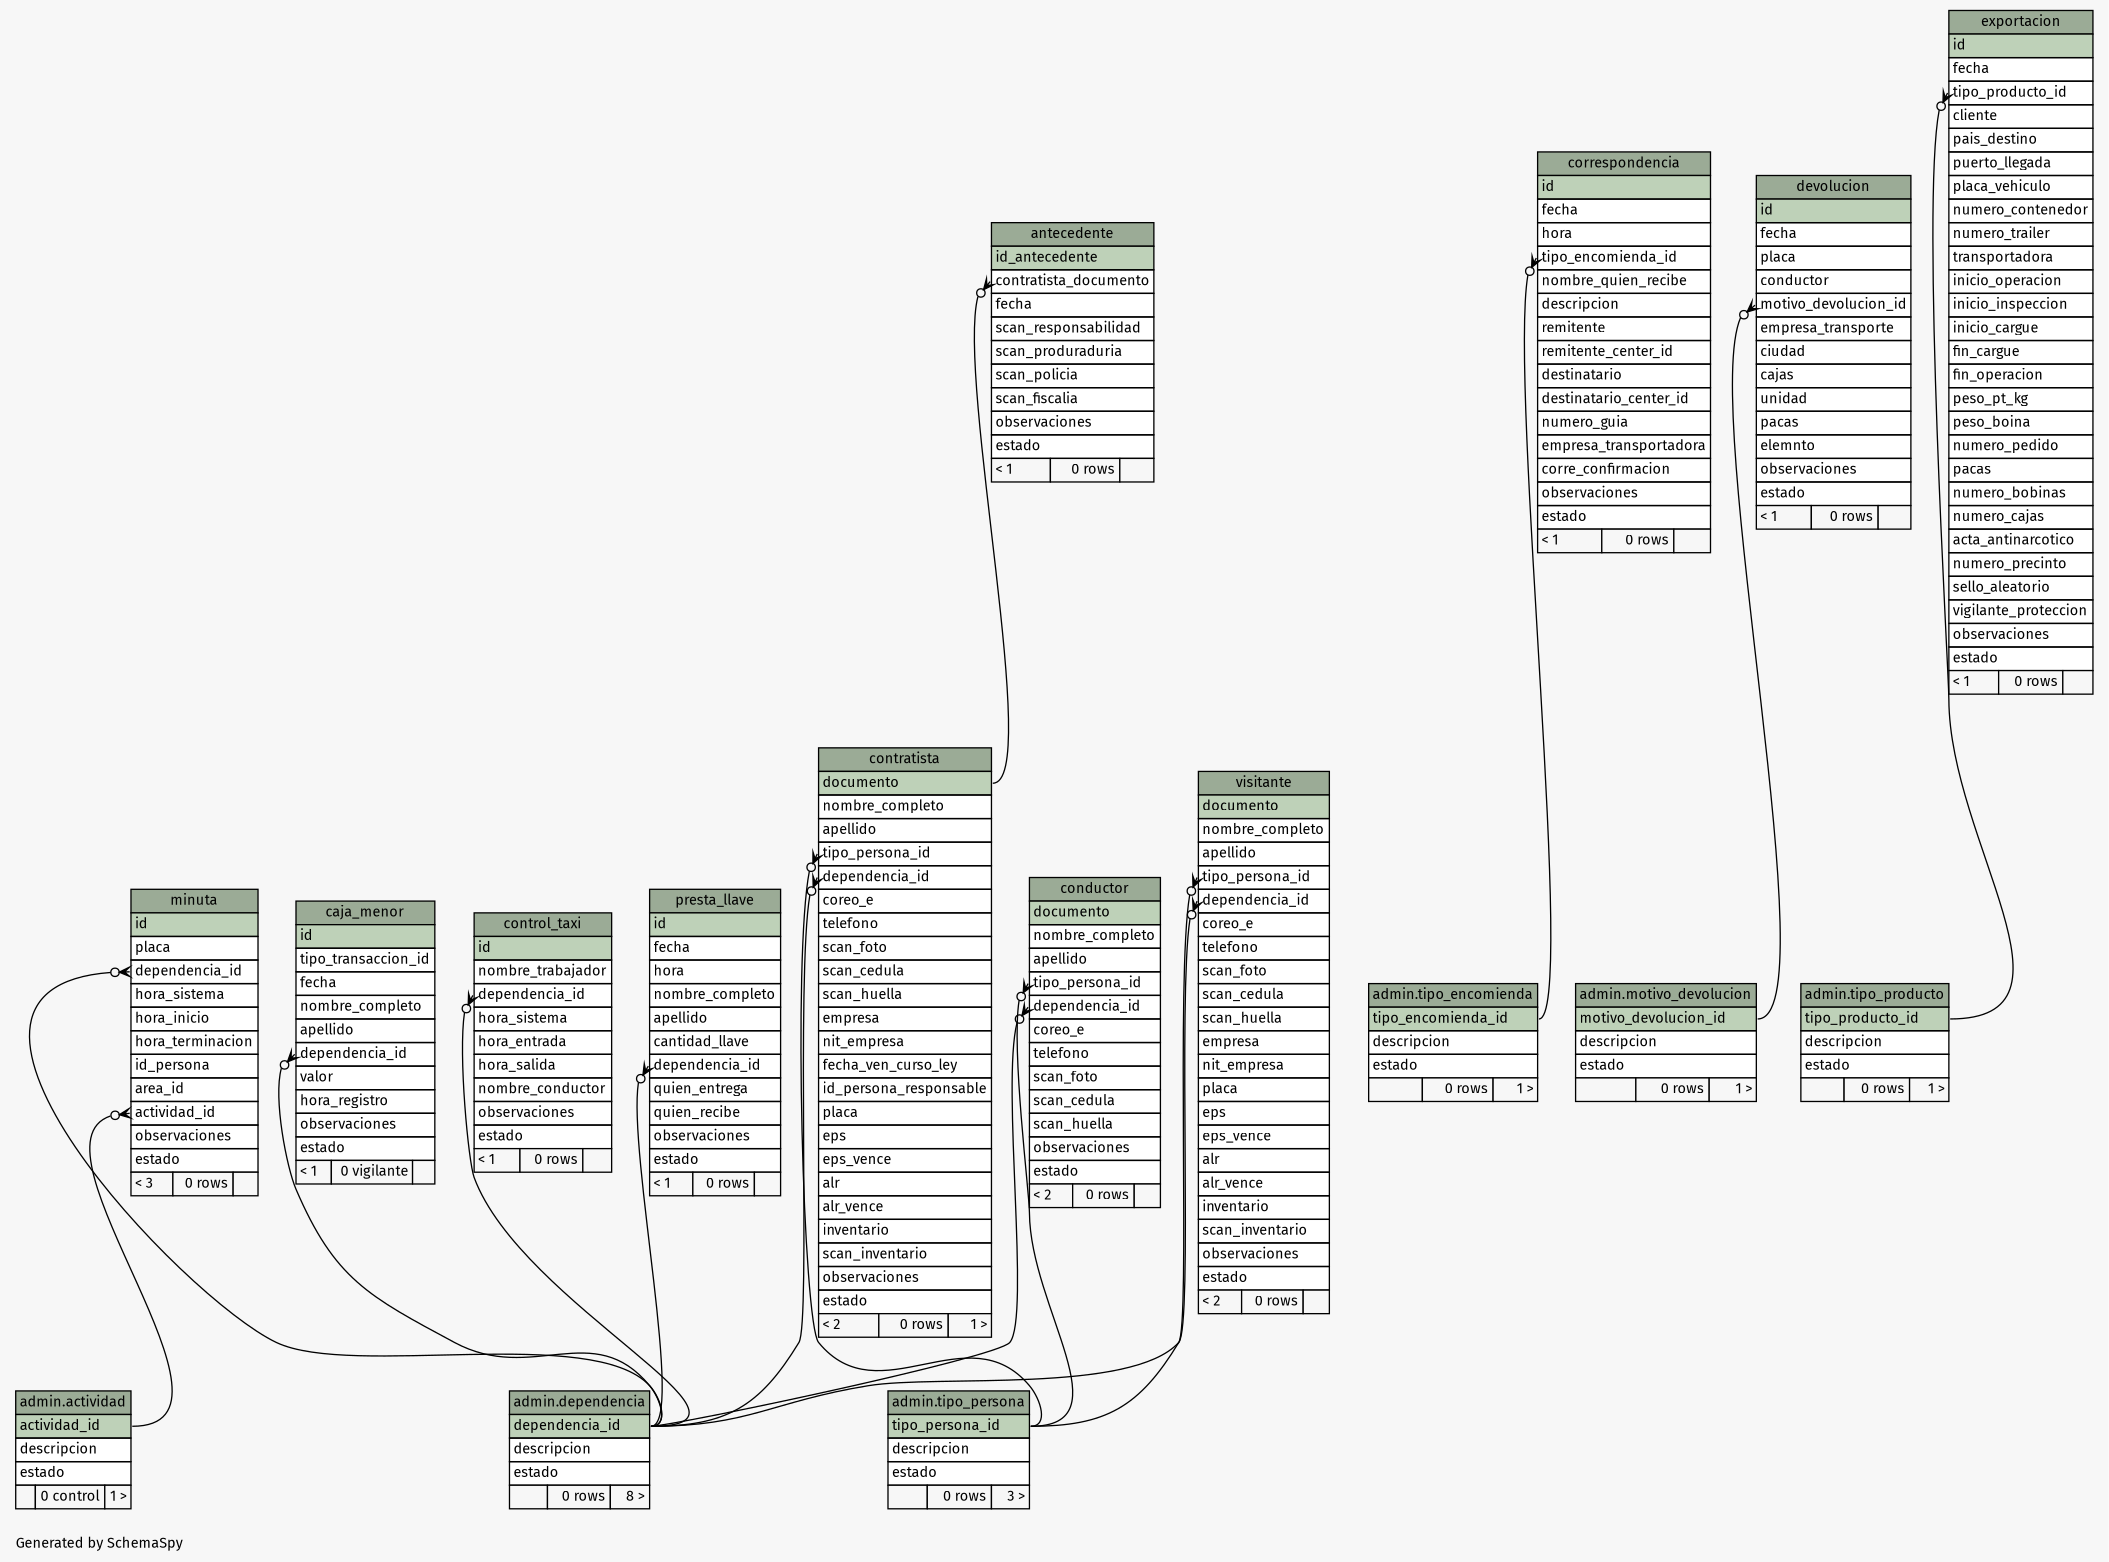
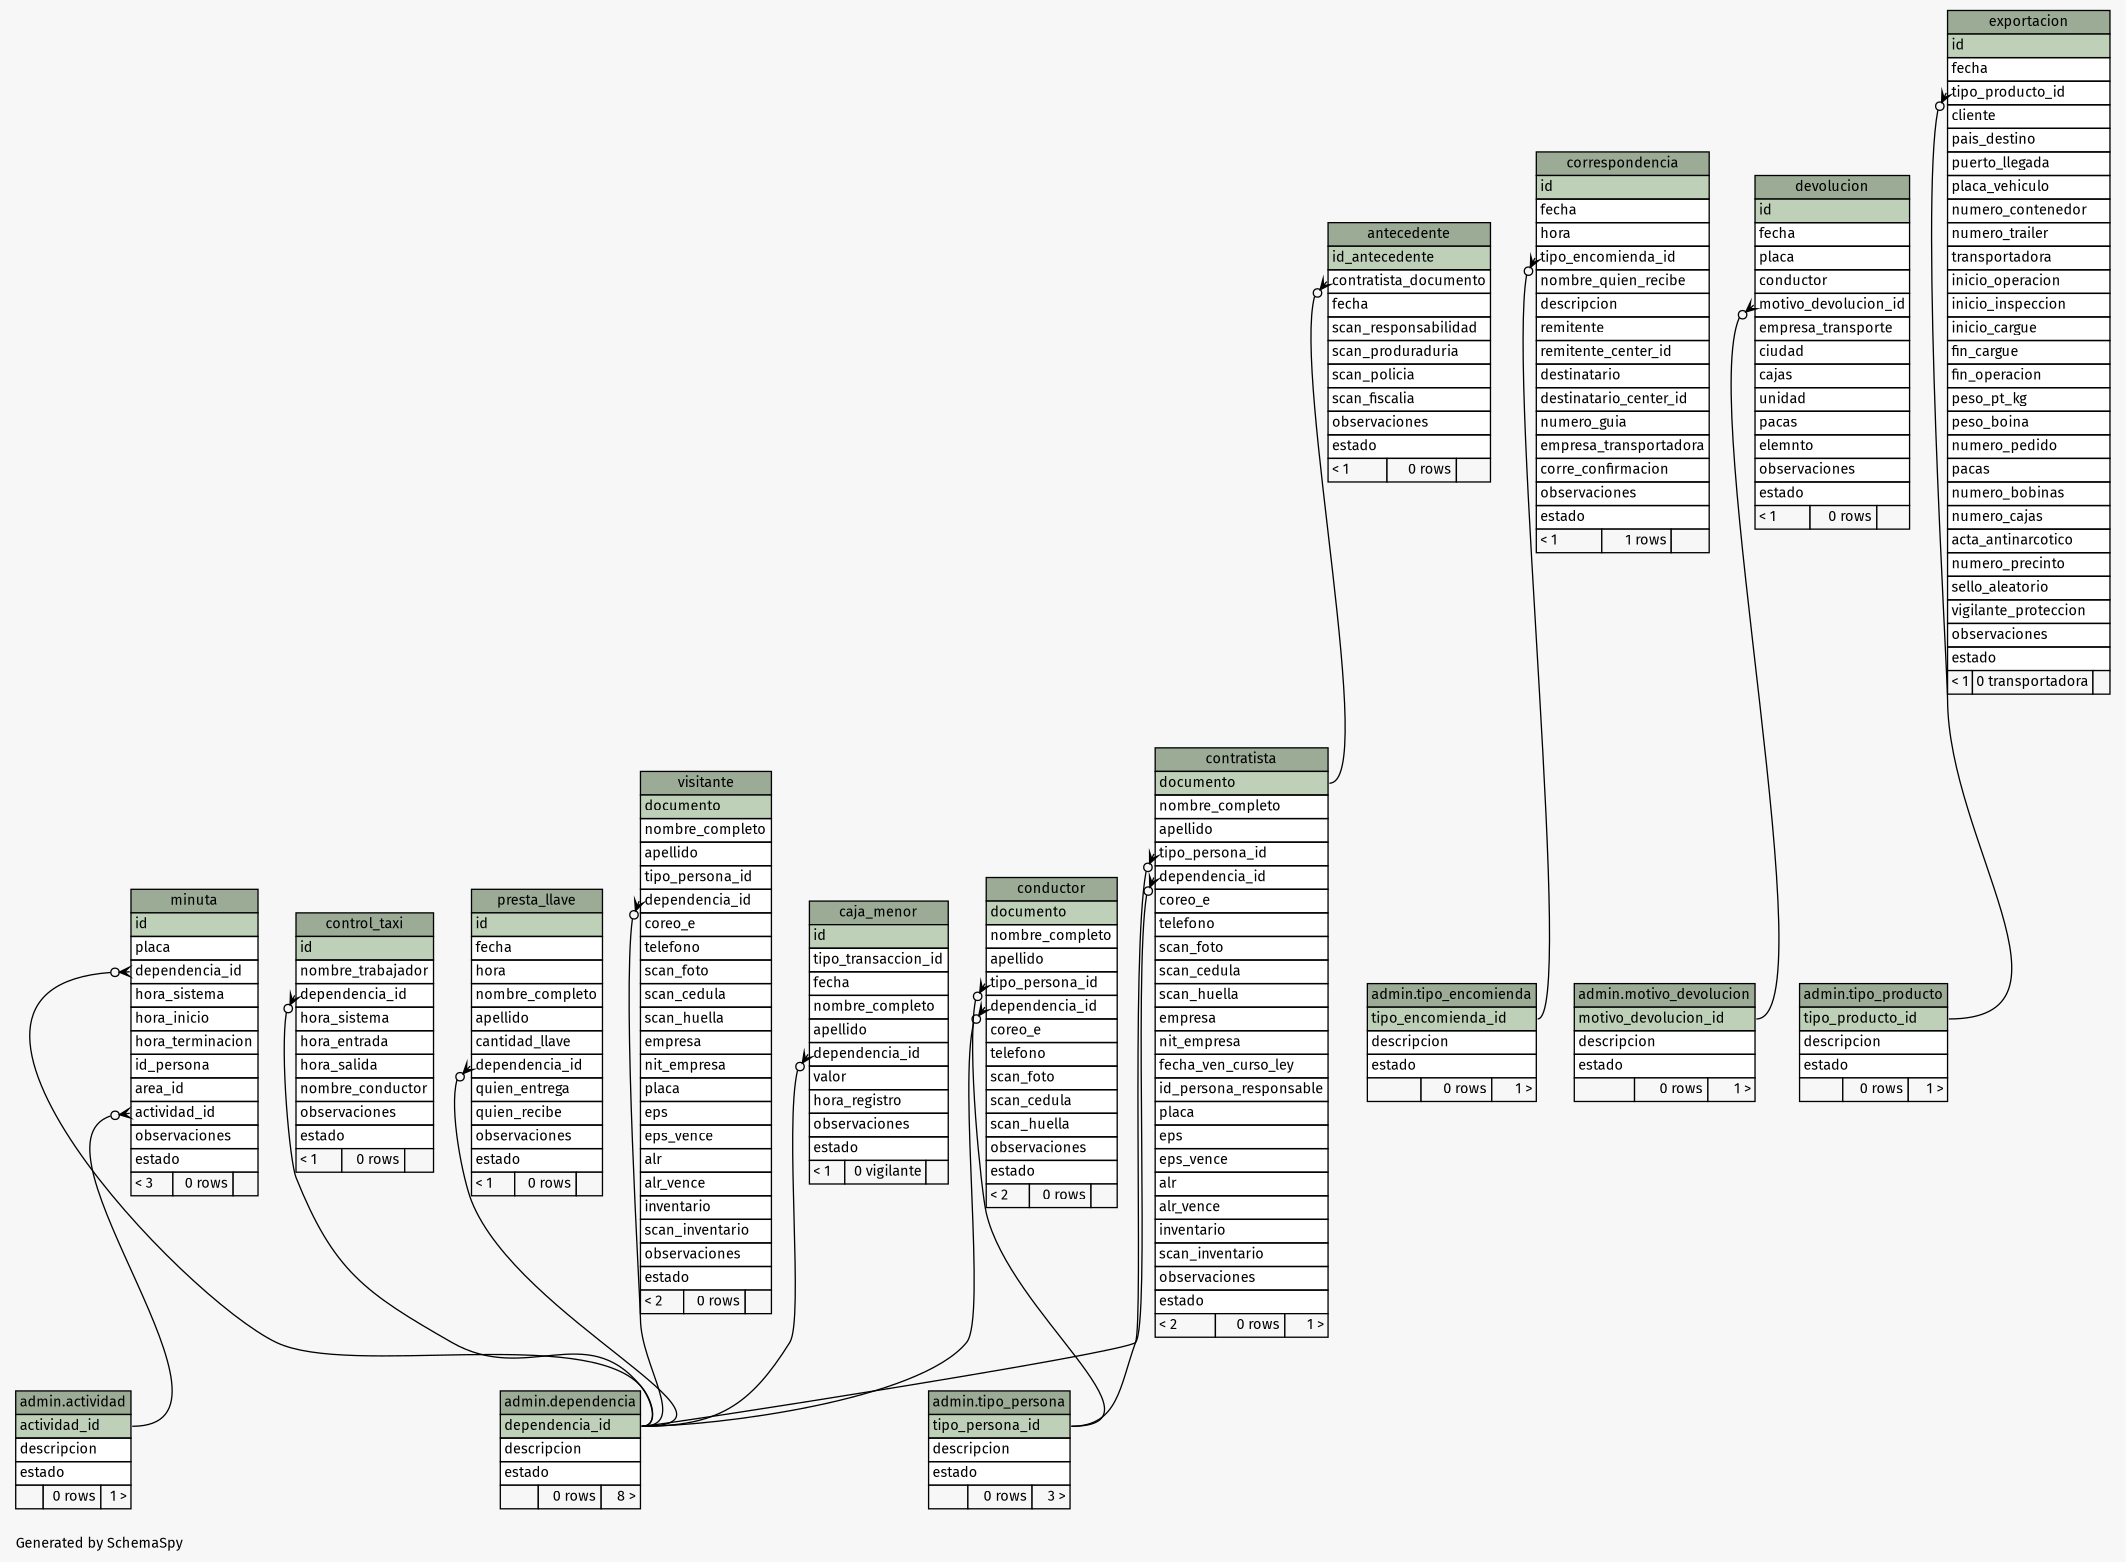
(1648, 540) -> (1646, 540)
(2037, 682) -> (2033, 682)
(1166, 1362) -> none
(71, 1496) -> (75, 1496)
